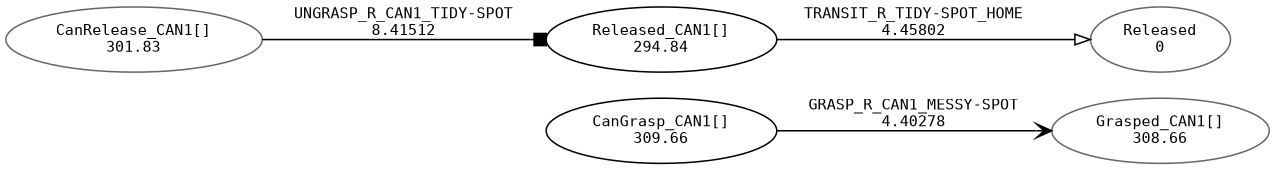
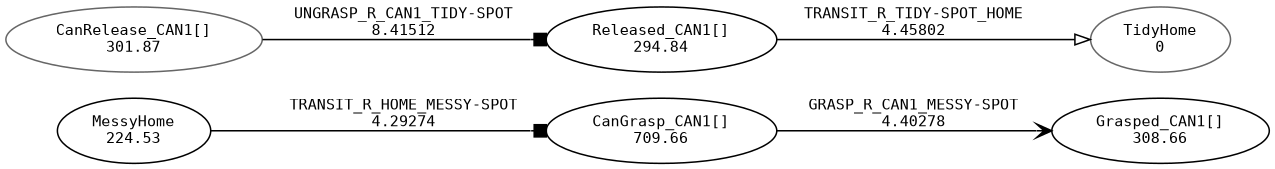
(134, 40) -> (134, 40)
(1161, 40) -> (1161, 40)
none -> (134, 131)
(661, 131) -> (661, 131)
(1161, 131) -> (1161, 131)
